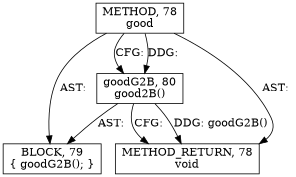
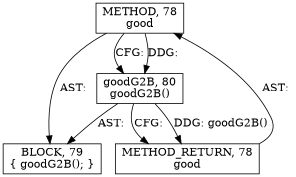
(239, 76) -> (244, 81)
(140, 94) -> (140, 94)
(187, 164) -> (187, 164)
